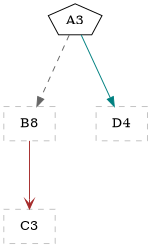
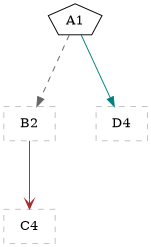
(75, 21) -> (75, 21)
(29, 124) -> (29, 124)
(29, 226) -> (29, 226)
